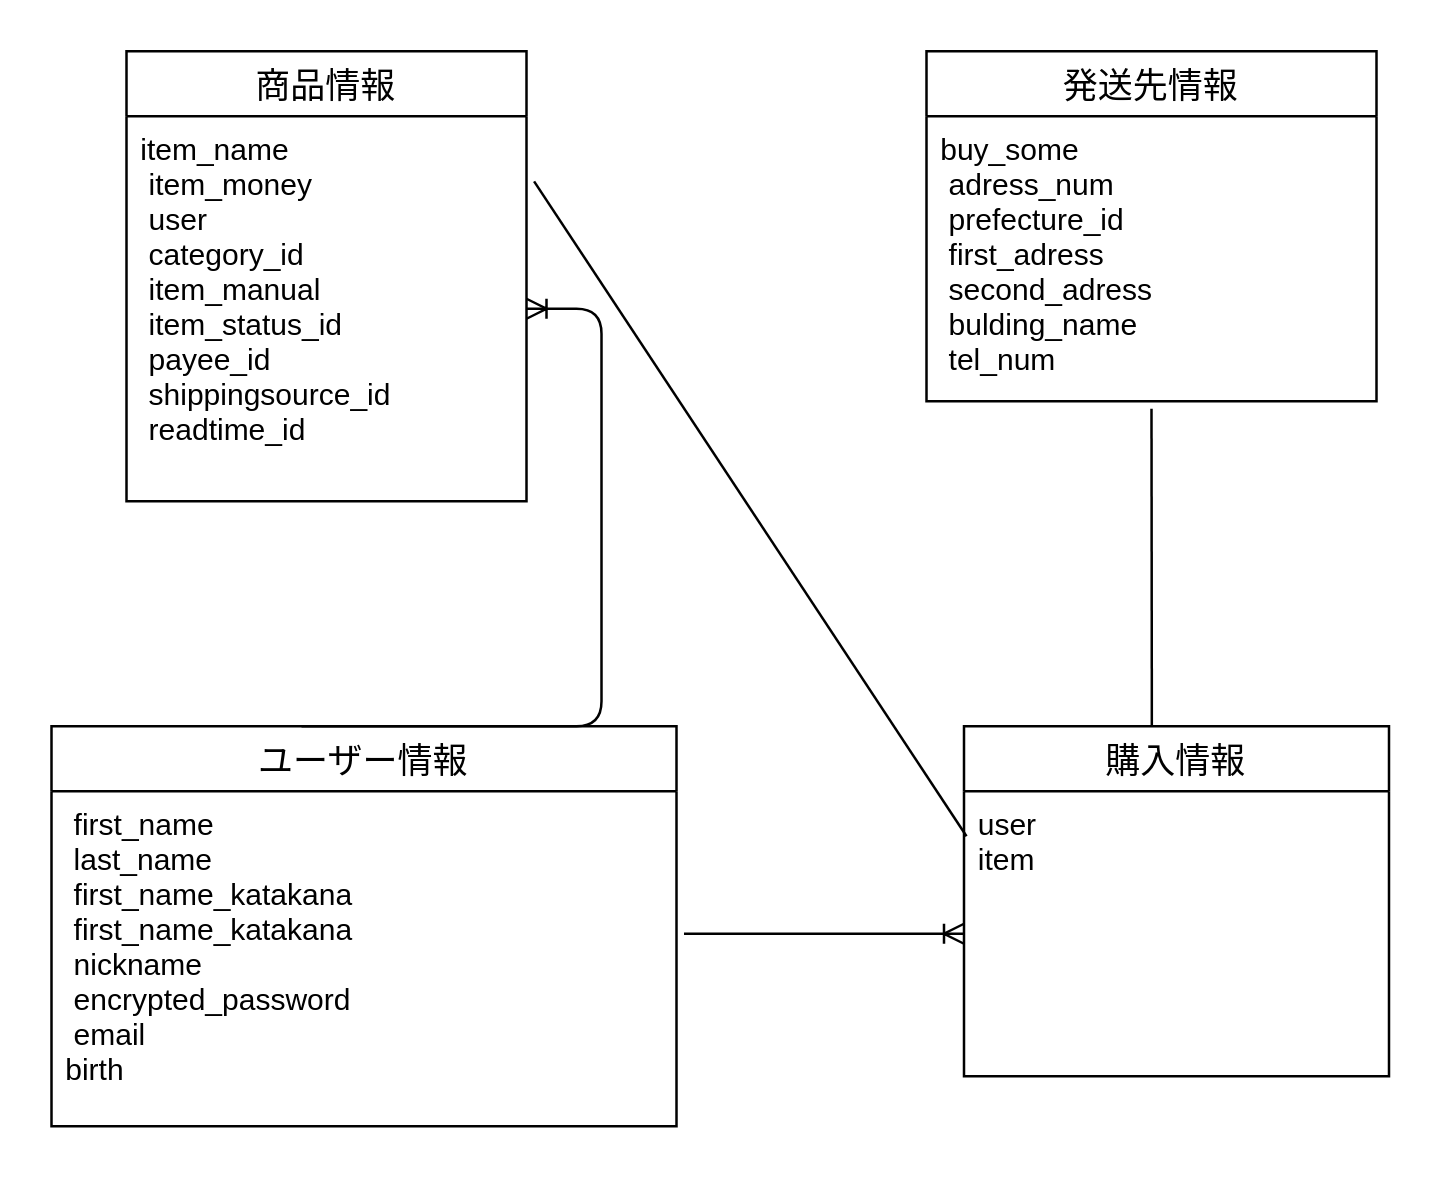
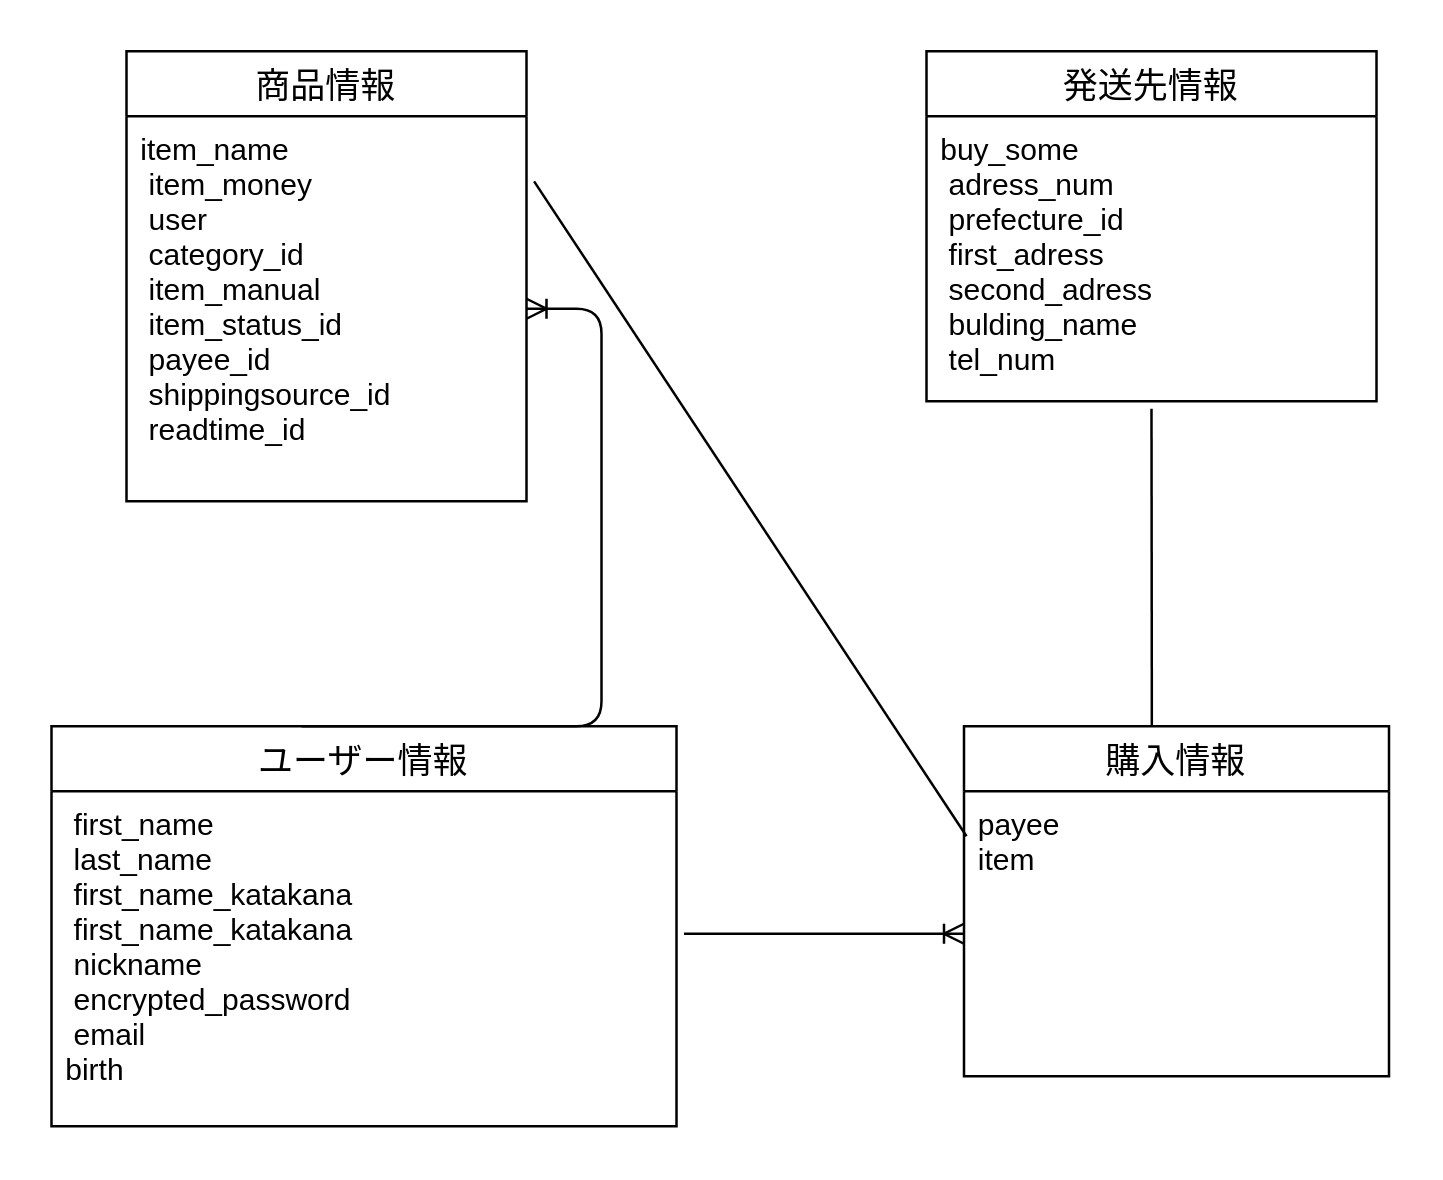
(1011, 825) -> (1020, 825)
